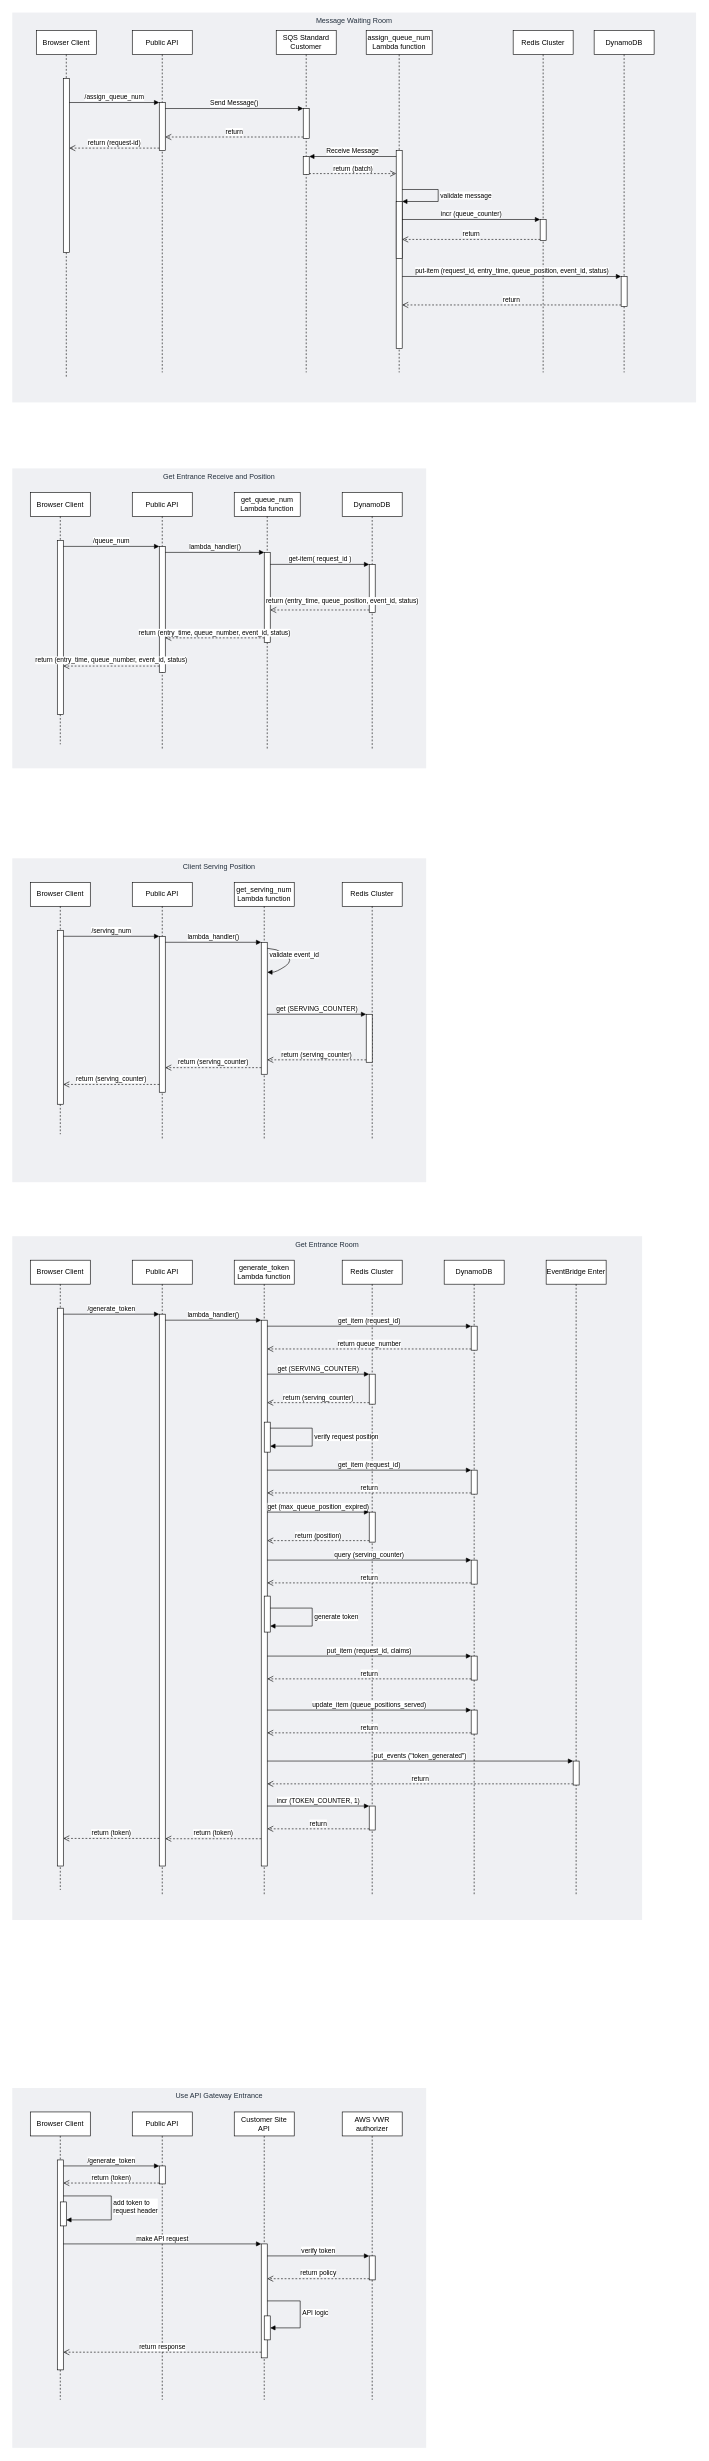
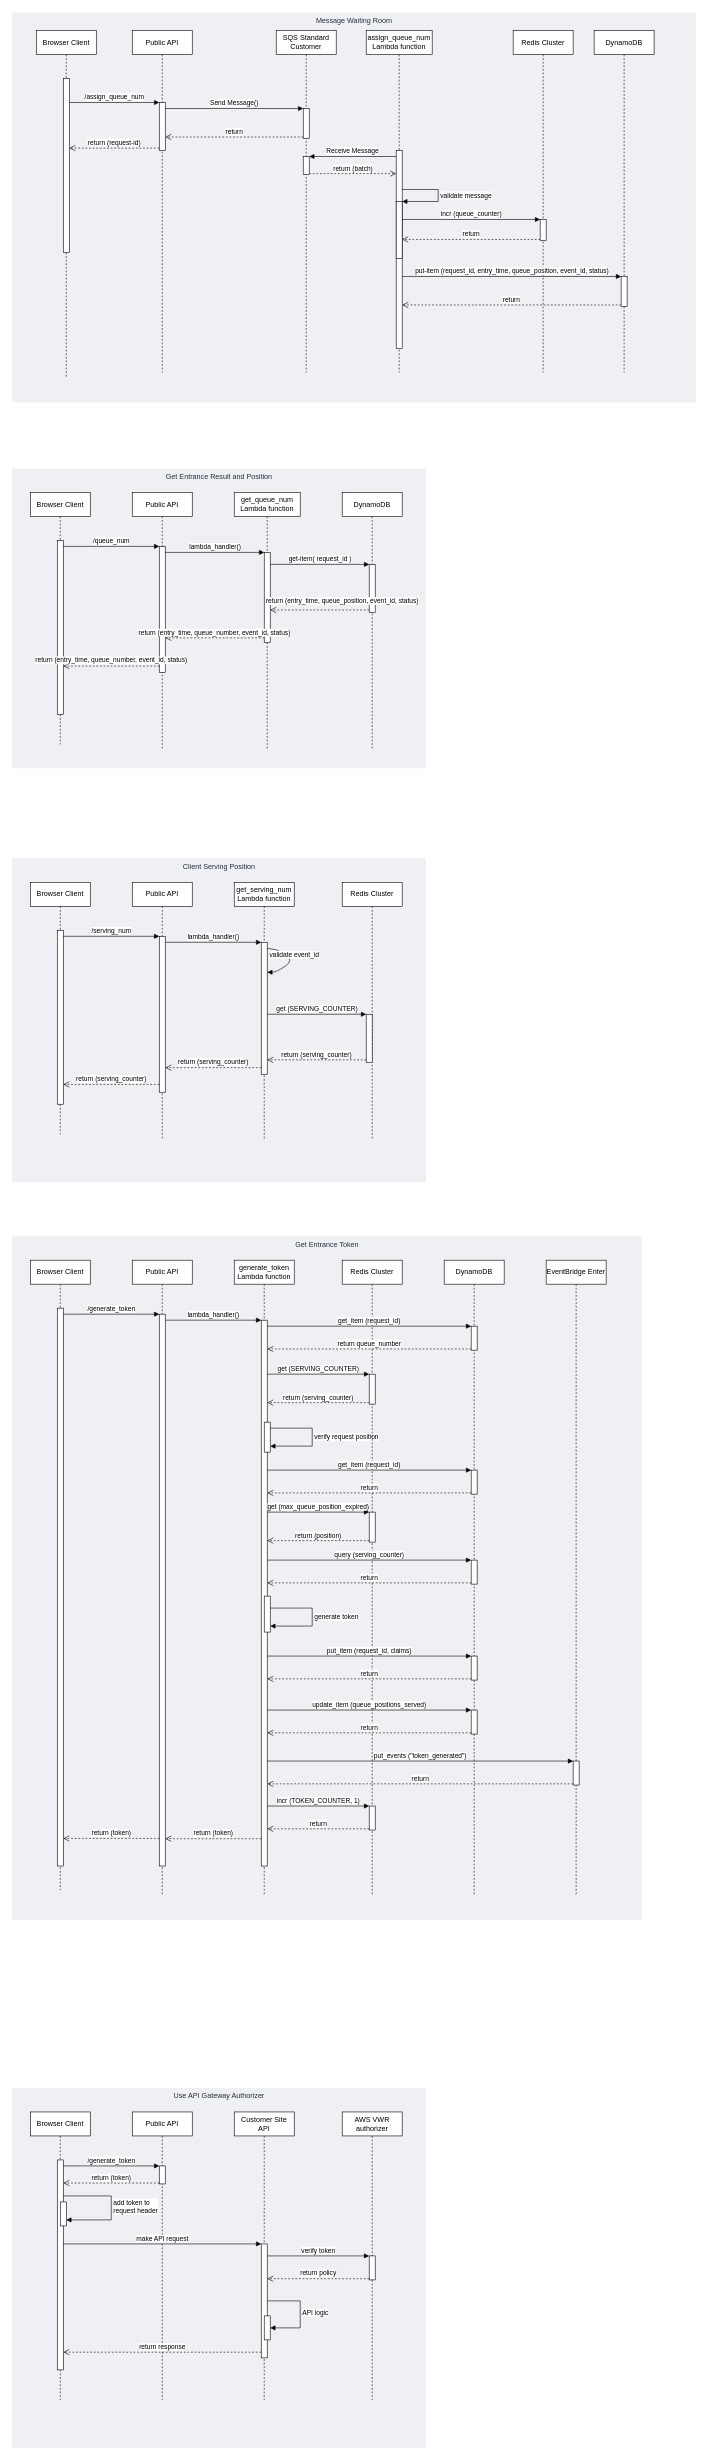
(219, 476) -> (219, 476)
(327, 1244) -> (327, 1244)
(219, 2096) -> (219, 2096)
